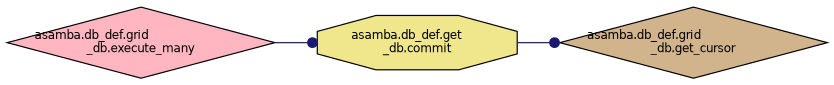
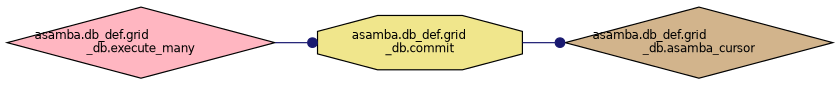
(417, 43) -> (420, 43)
(694, 43) -> (699, 43)
